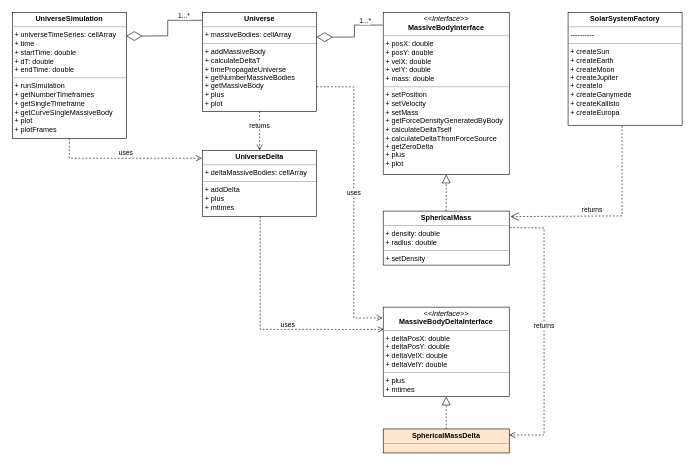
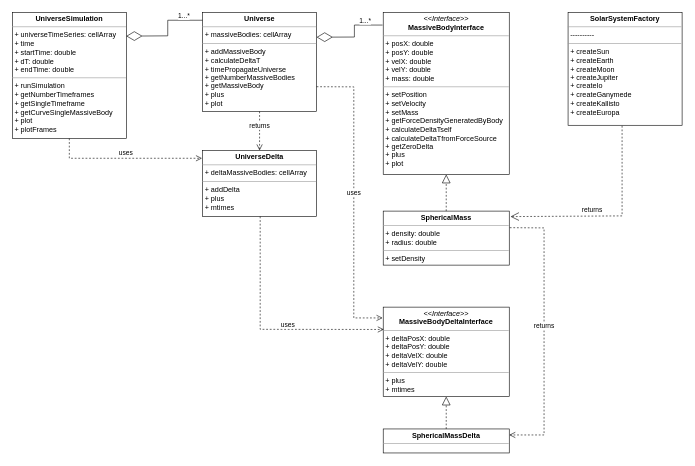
(446, 441) -> (446, 441)
